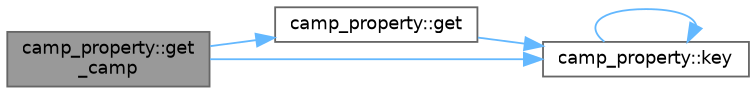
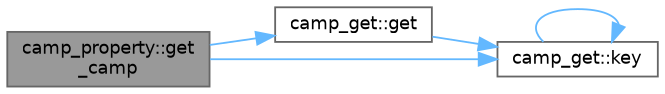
(376, 25) -> (354, 25)
(646, 59) -> (578, 59)
